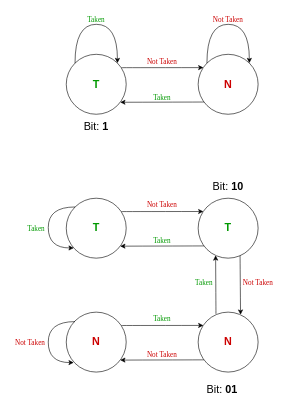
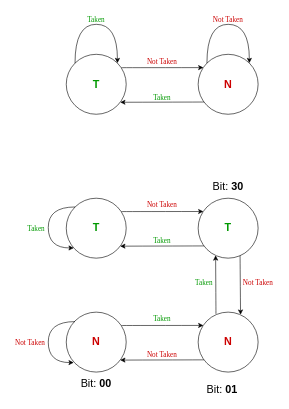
(96, 126) -> none
(228, 186) -> (228, 186)
none -> (96, 384)
